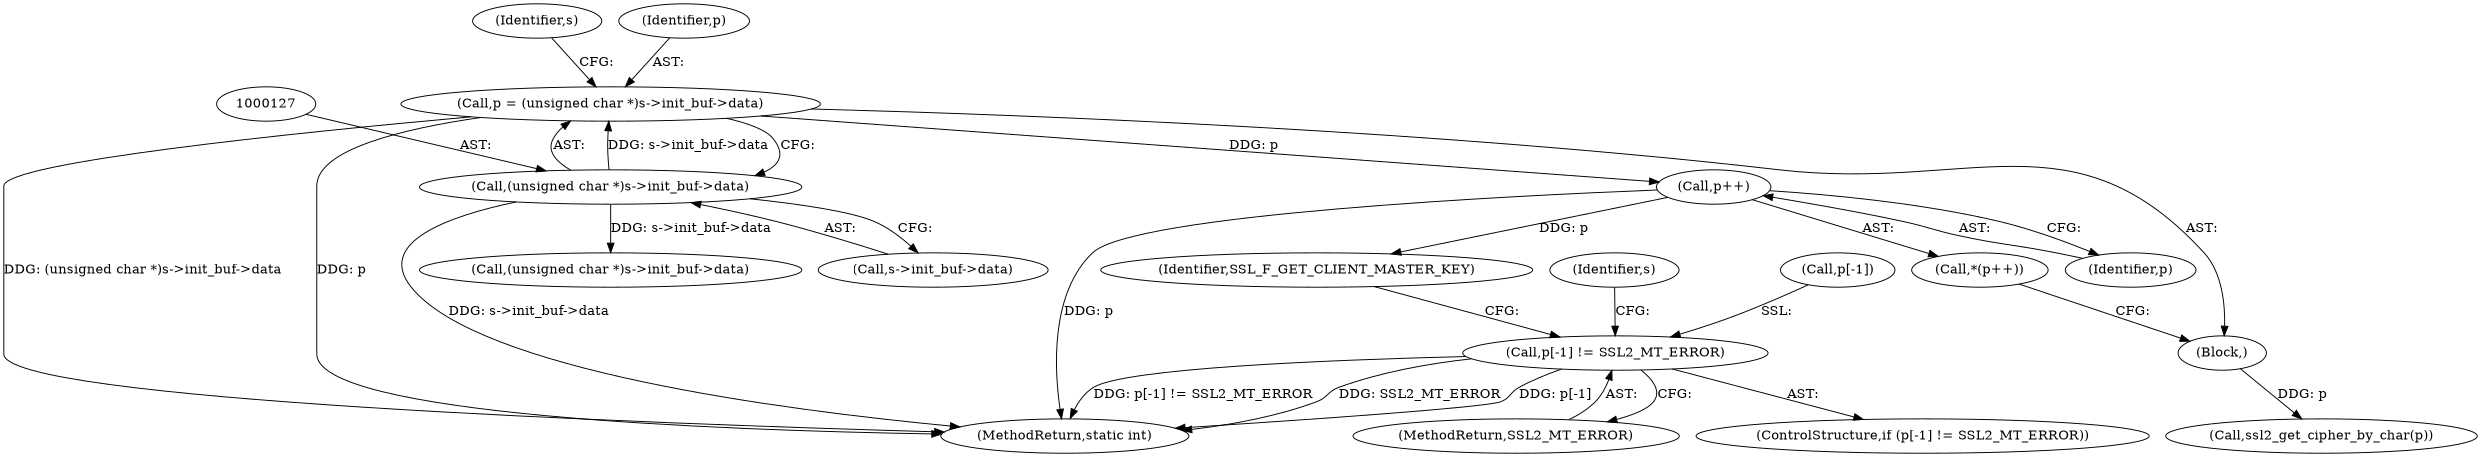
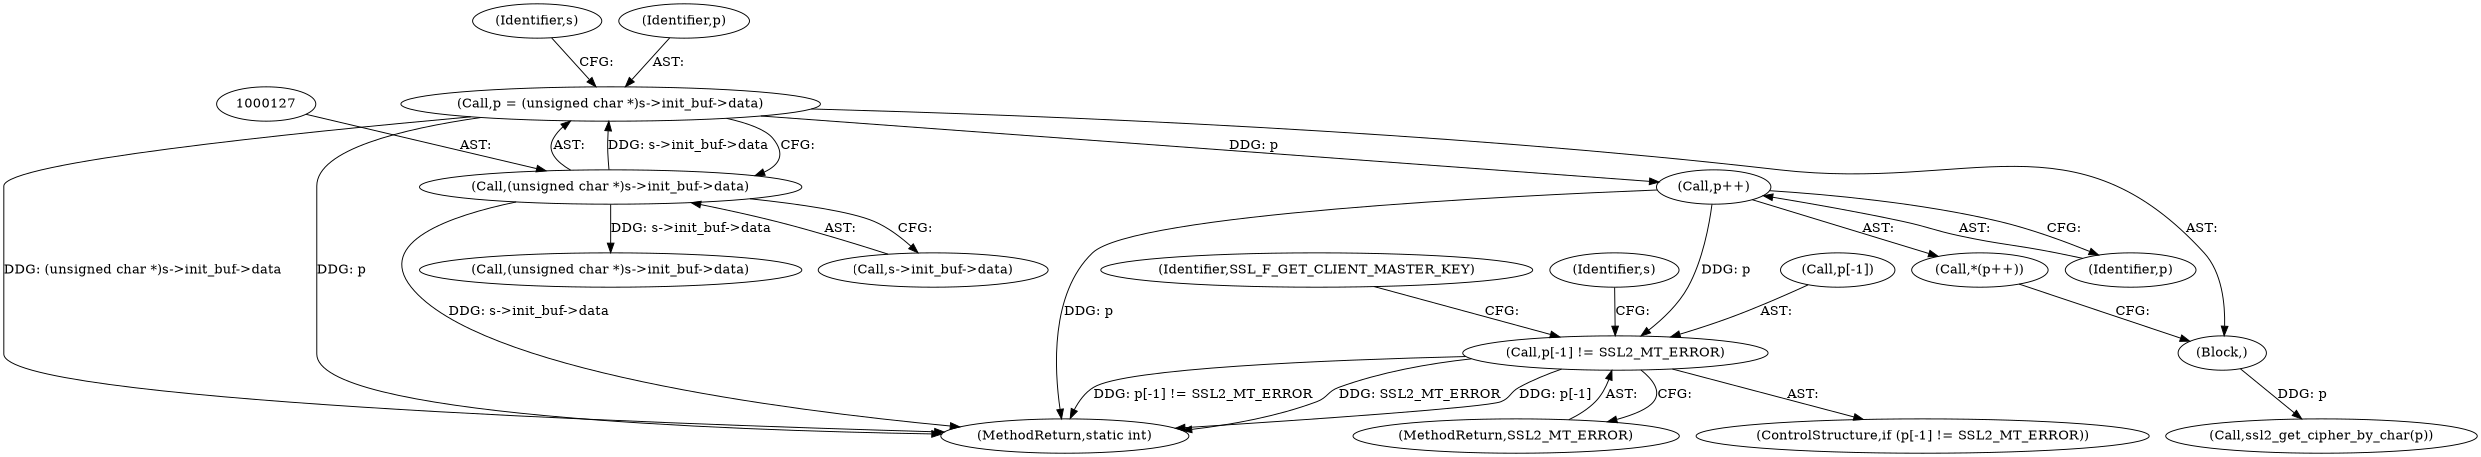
(1534, 225) -> (1694, 274)
(1779, 312) -> (1779, 312)
